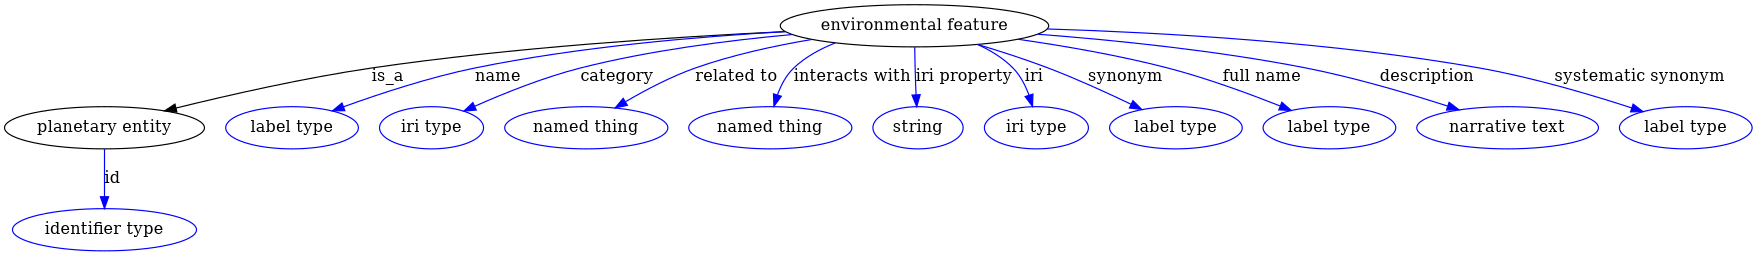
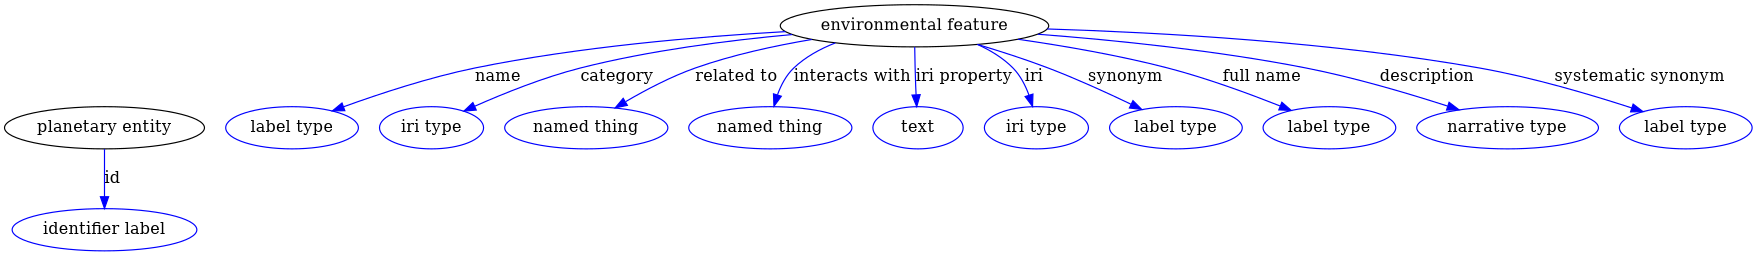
(478, 55) -> none
(918, 128) -> (918, 128)
(1508, 128) -> (1508, 128)
(104, 230) -> (104, 230)
